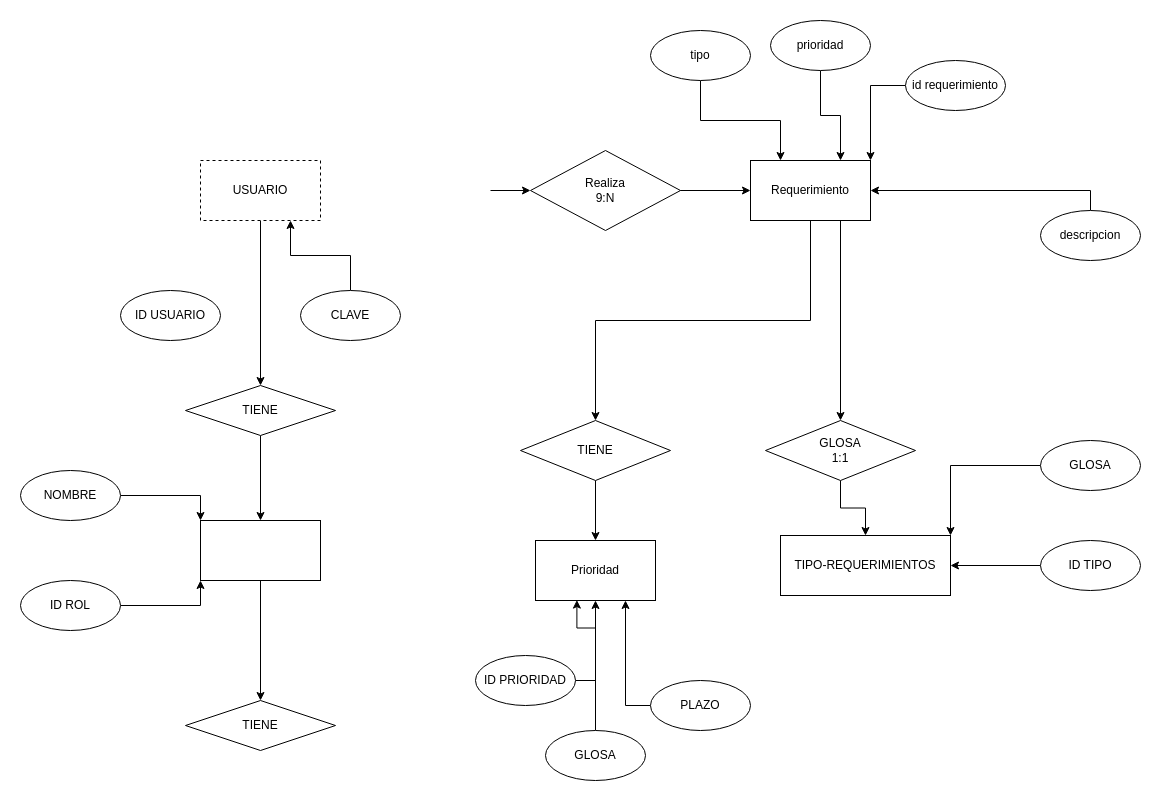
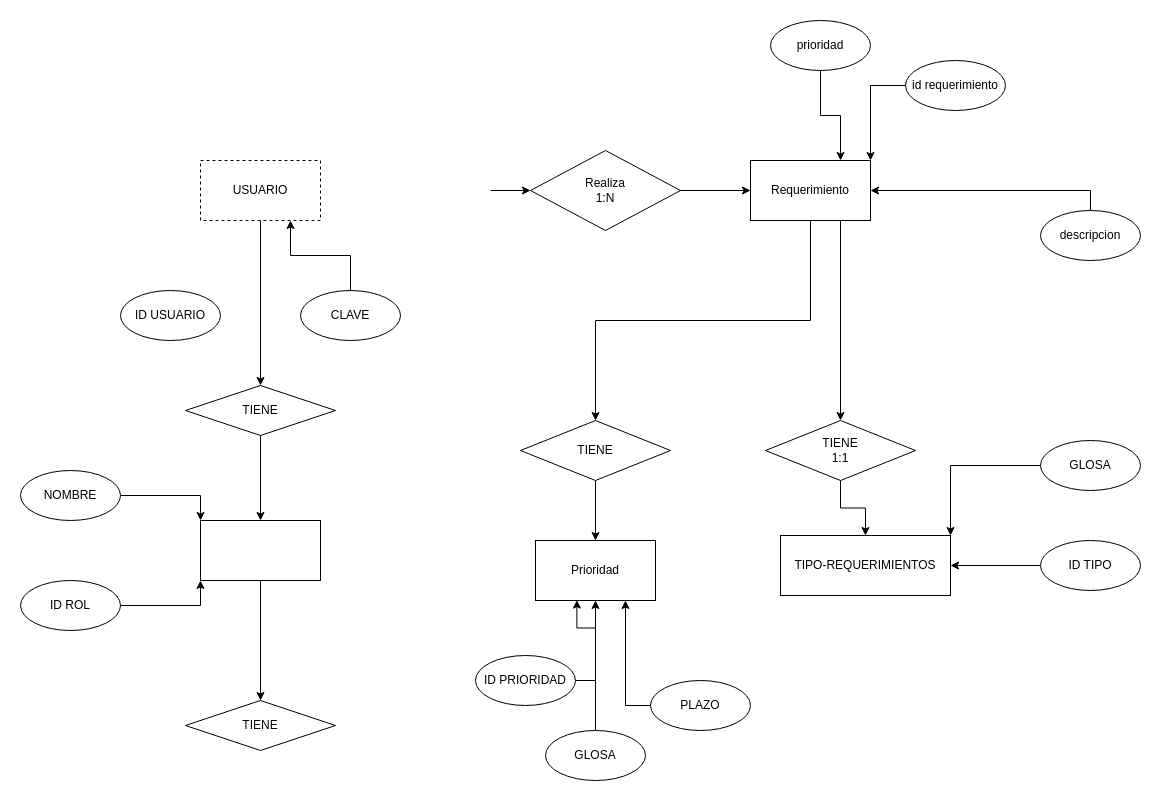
(701, 56) -> none
(737, 121) -> none
(606, 191) -> (606, 191)
(841, 451) -> (841, 451)
